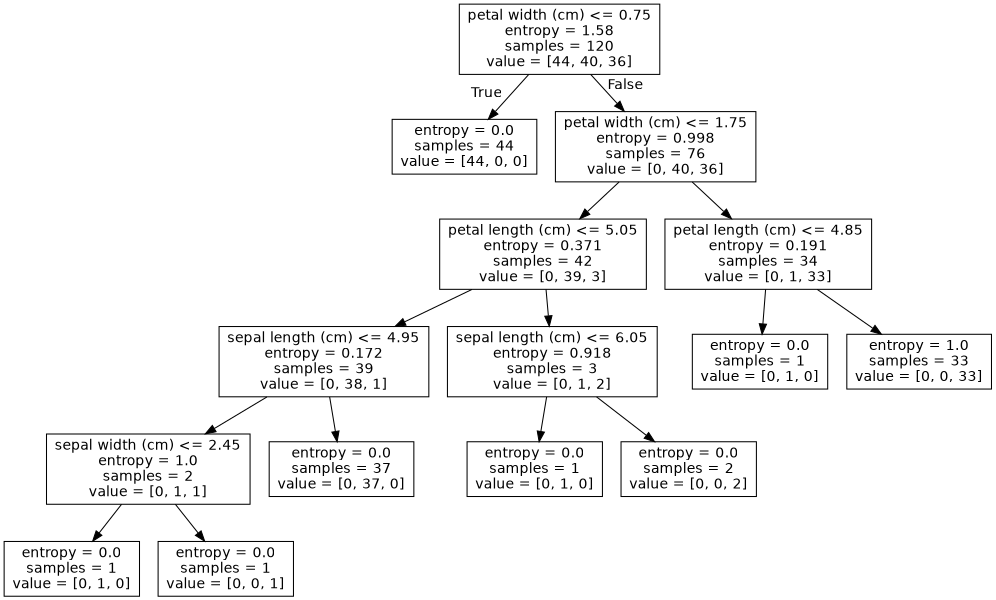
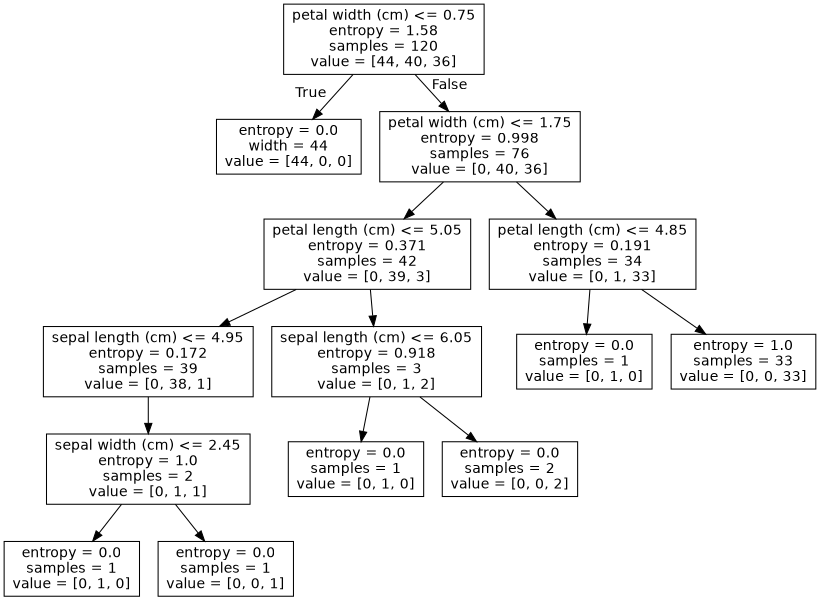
(464, 147) -> (289, 147)
(342, 469) -> none
